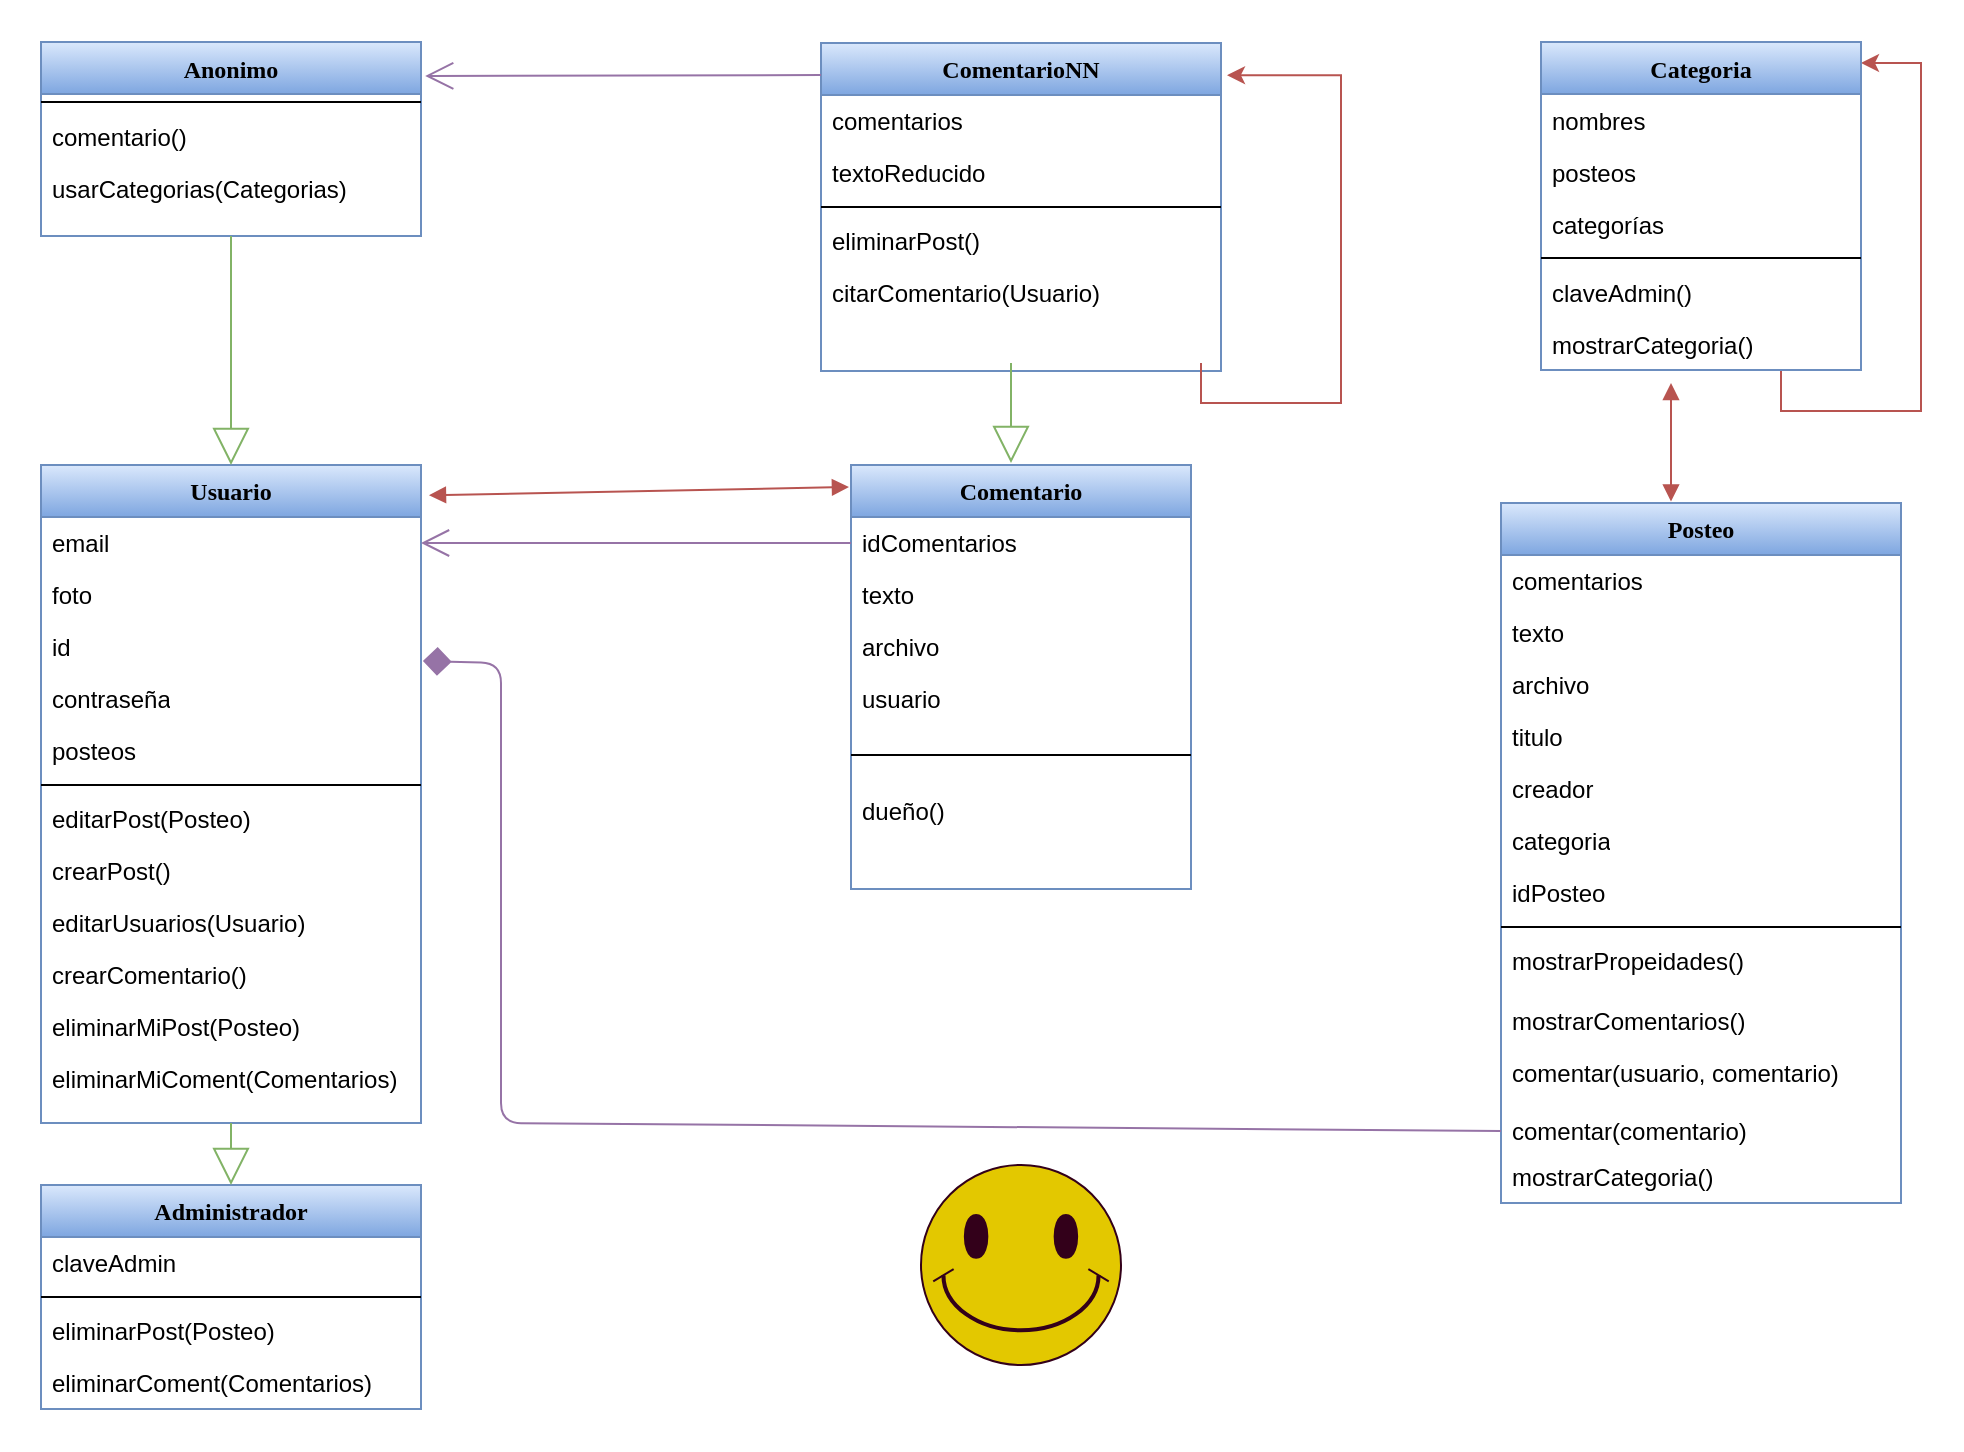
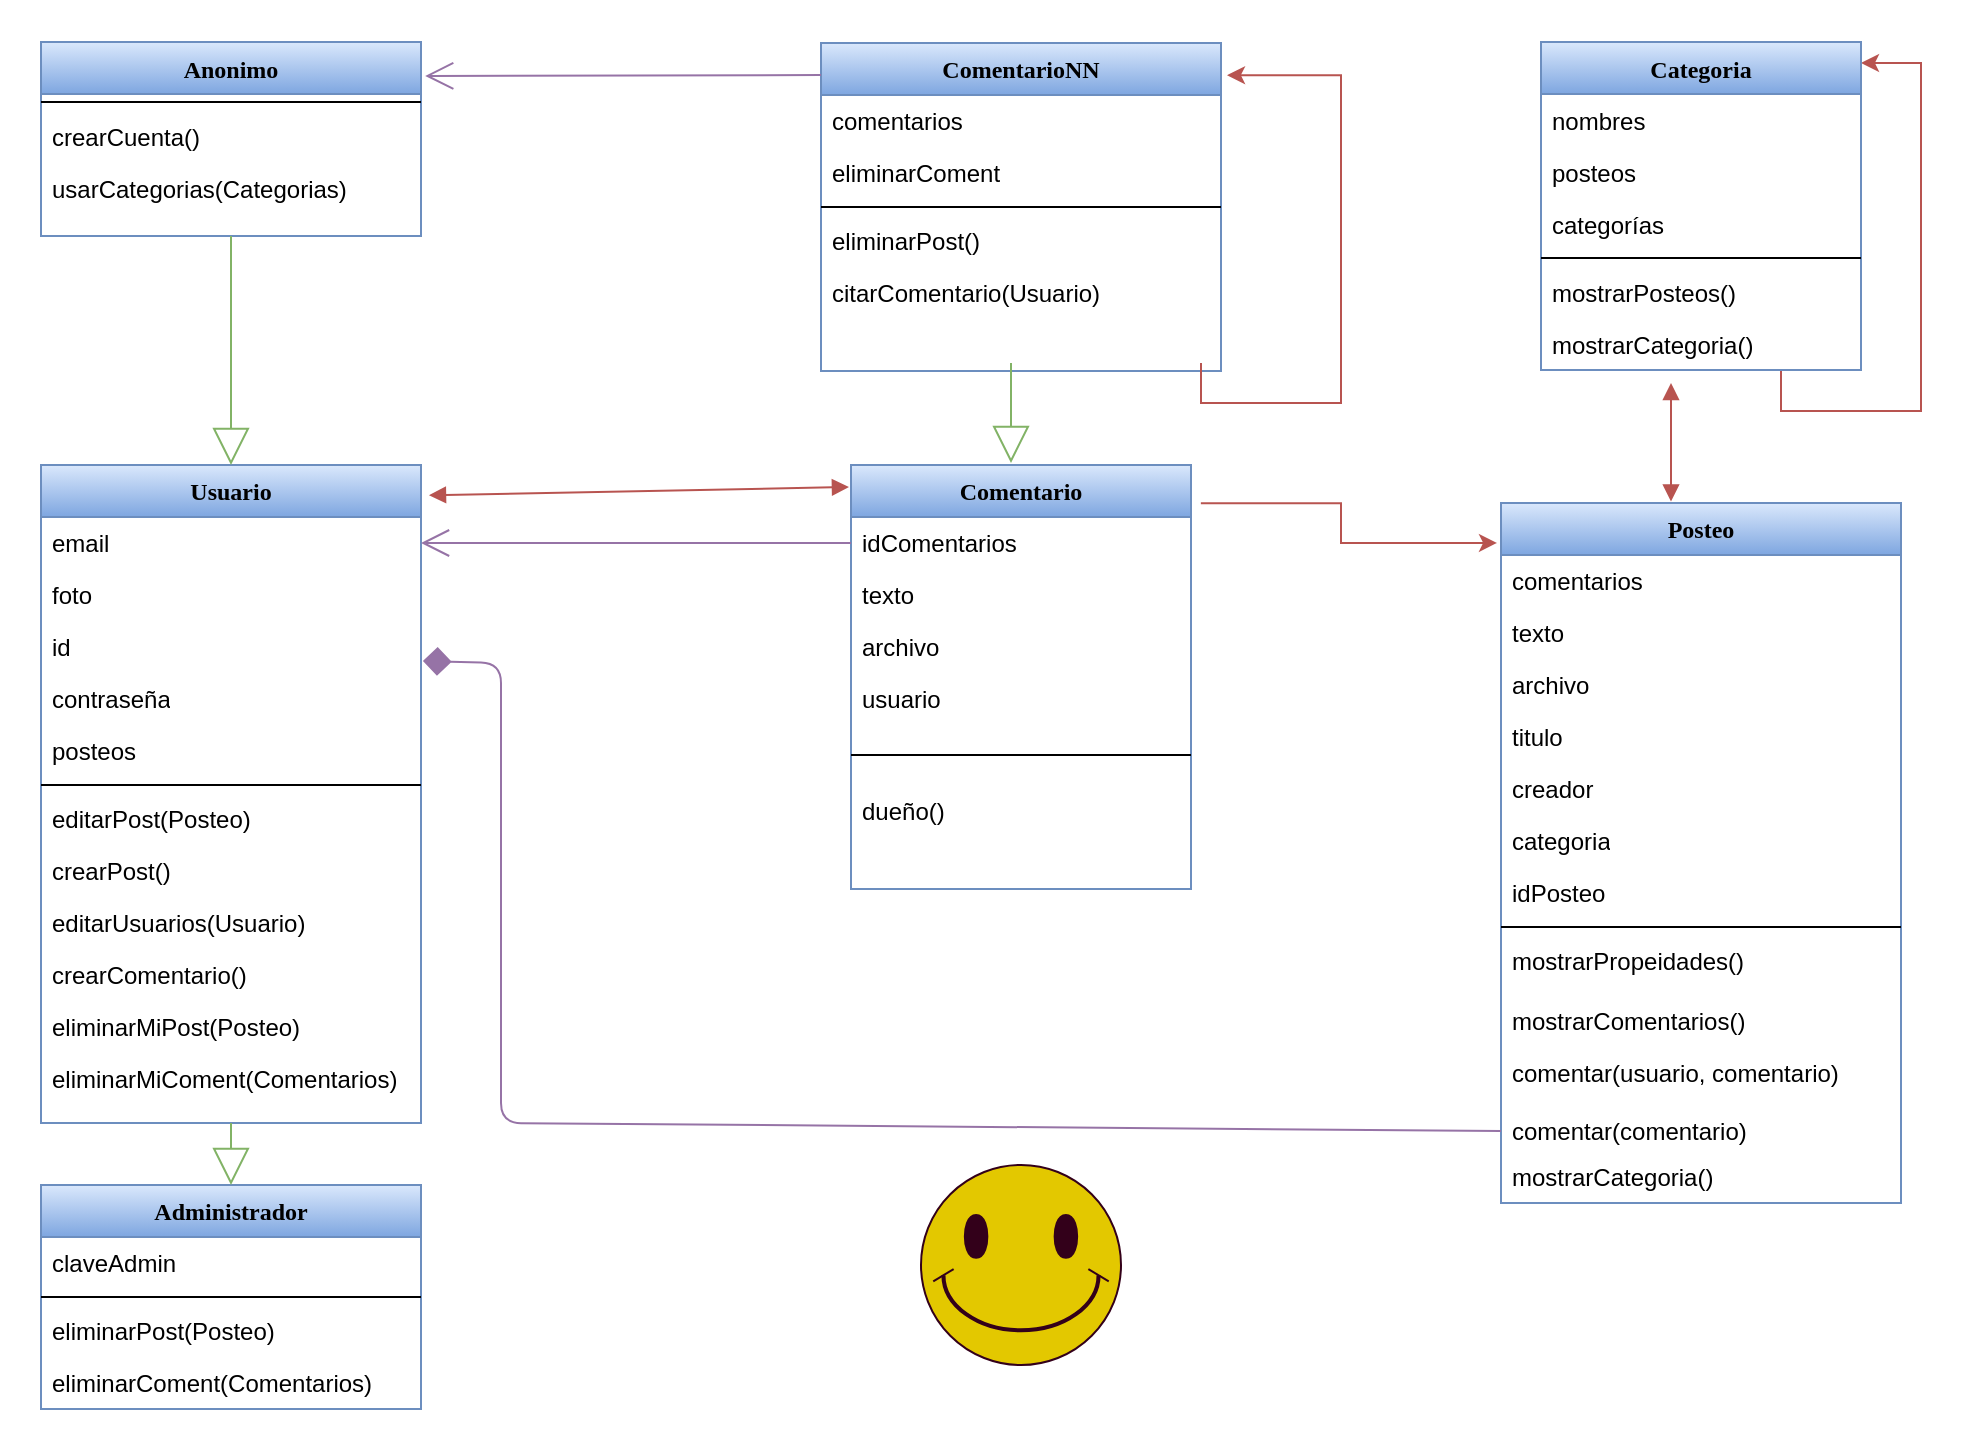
(131, 139) -> (140, 139)
(917, 175) -> (918, 175)
(1627, 295) -> (1661, 295)
none -> (1341, 525)
